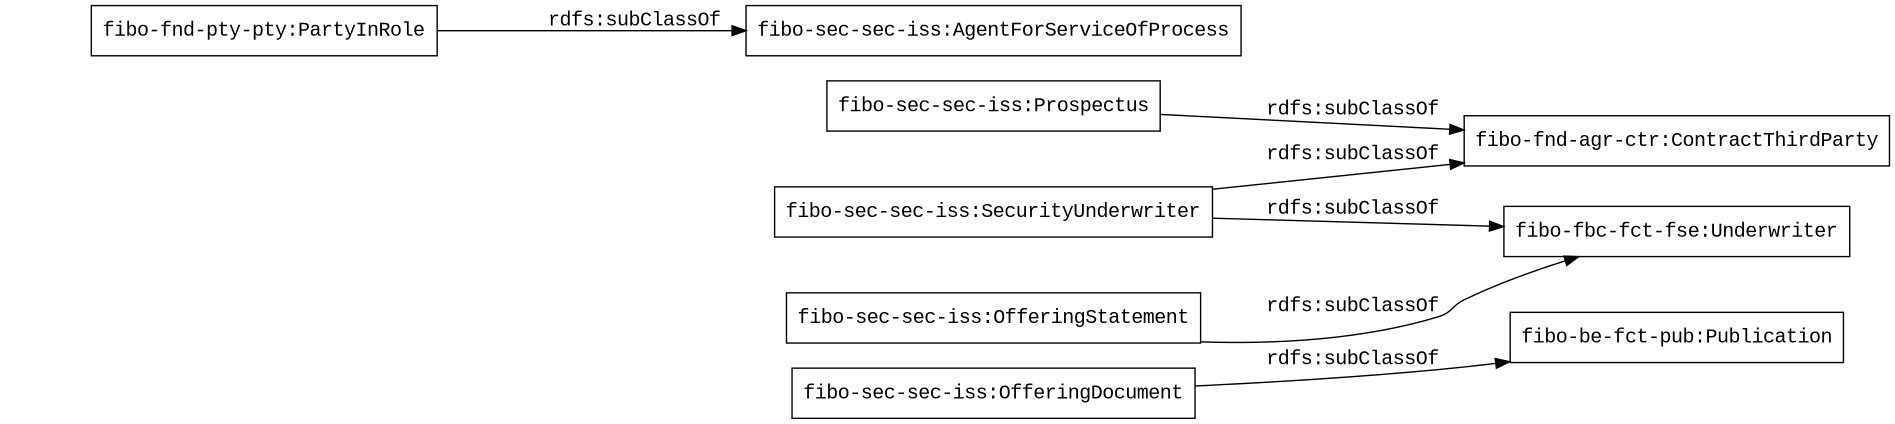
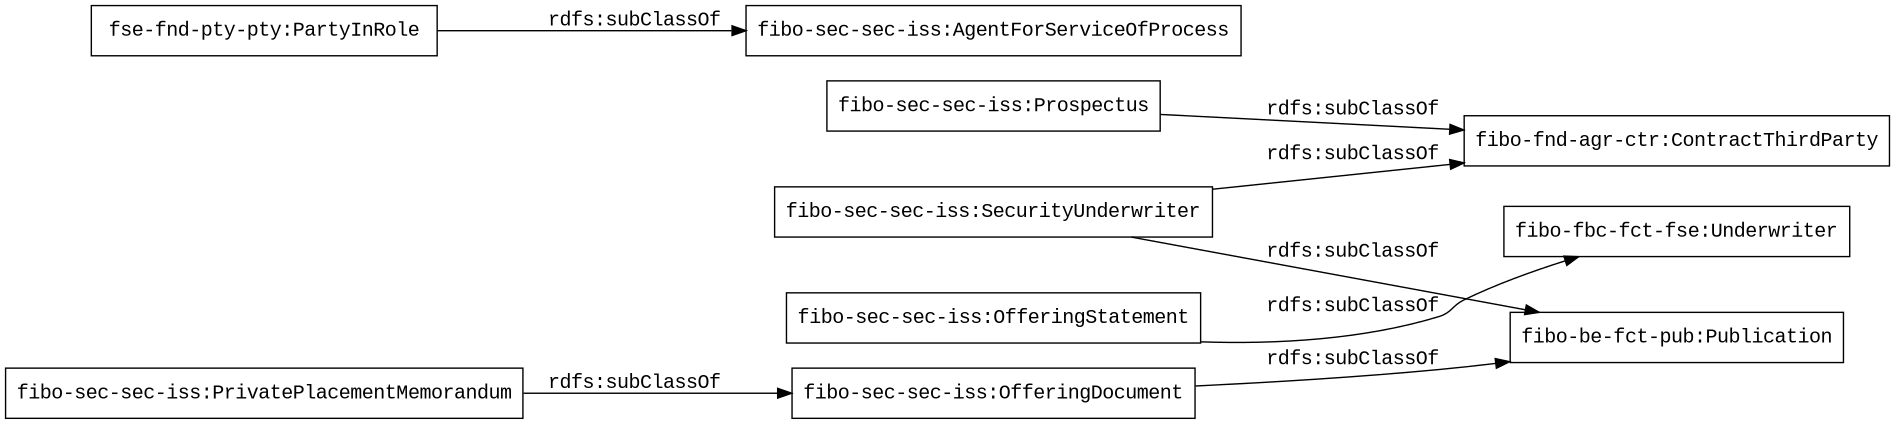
(264, 31) -> (264, 31)
(1351, 222) -> (1328, 273)
none -> (264, 393)
